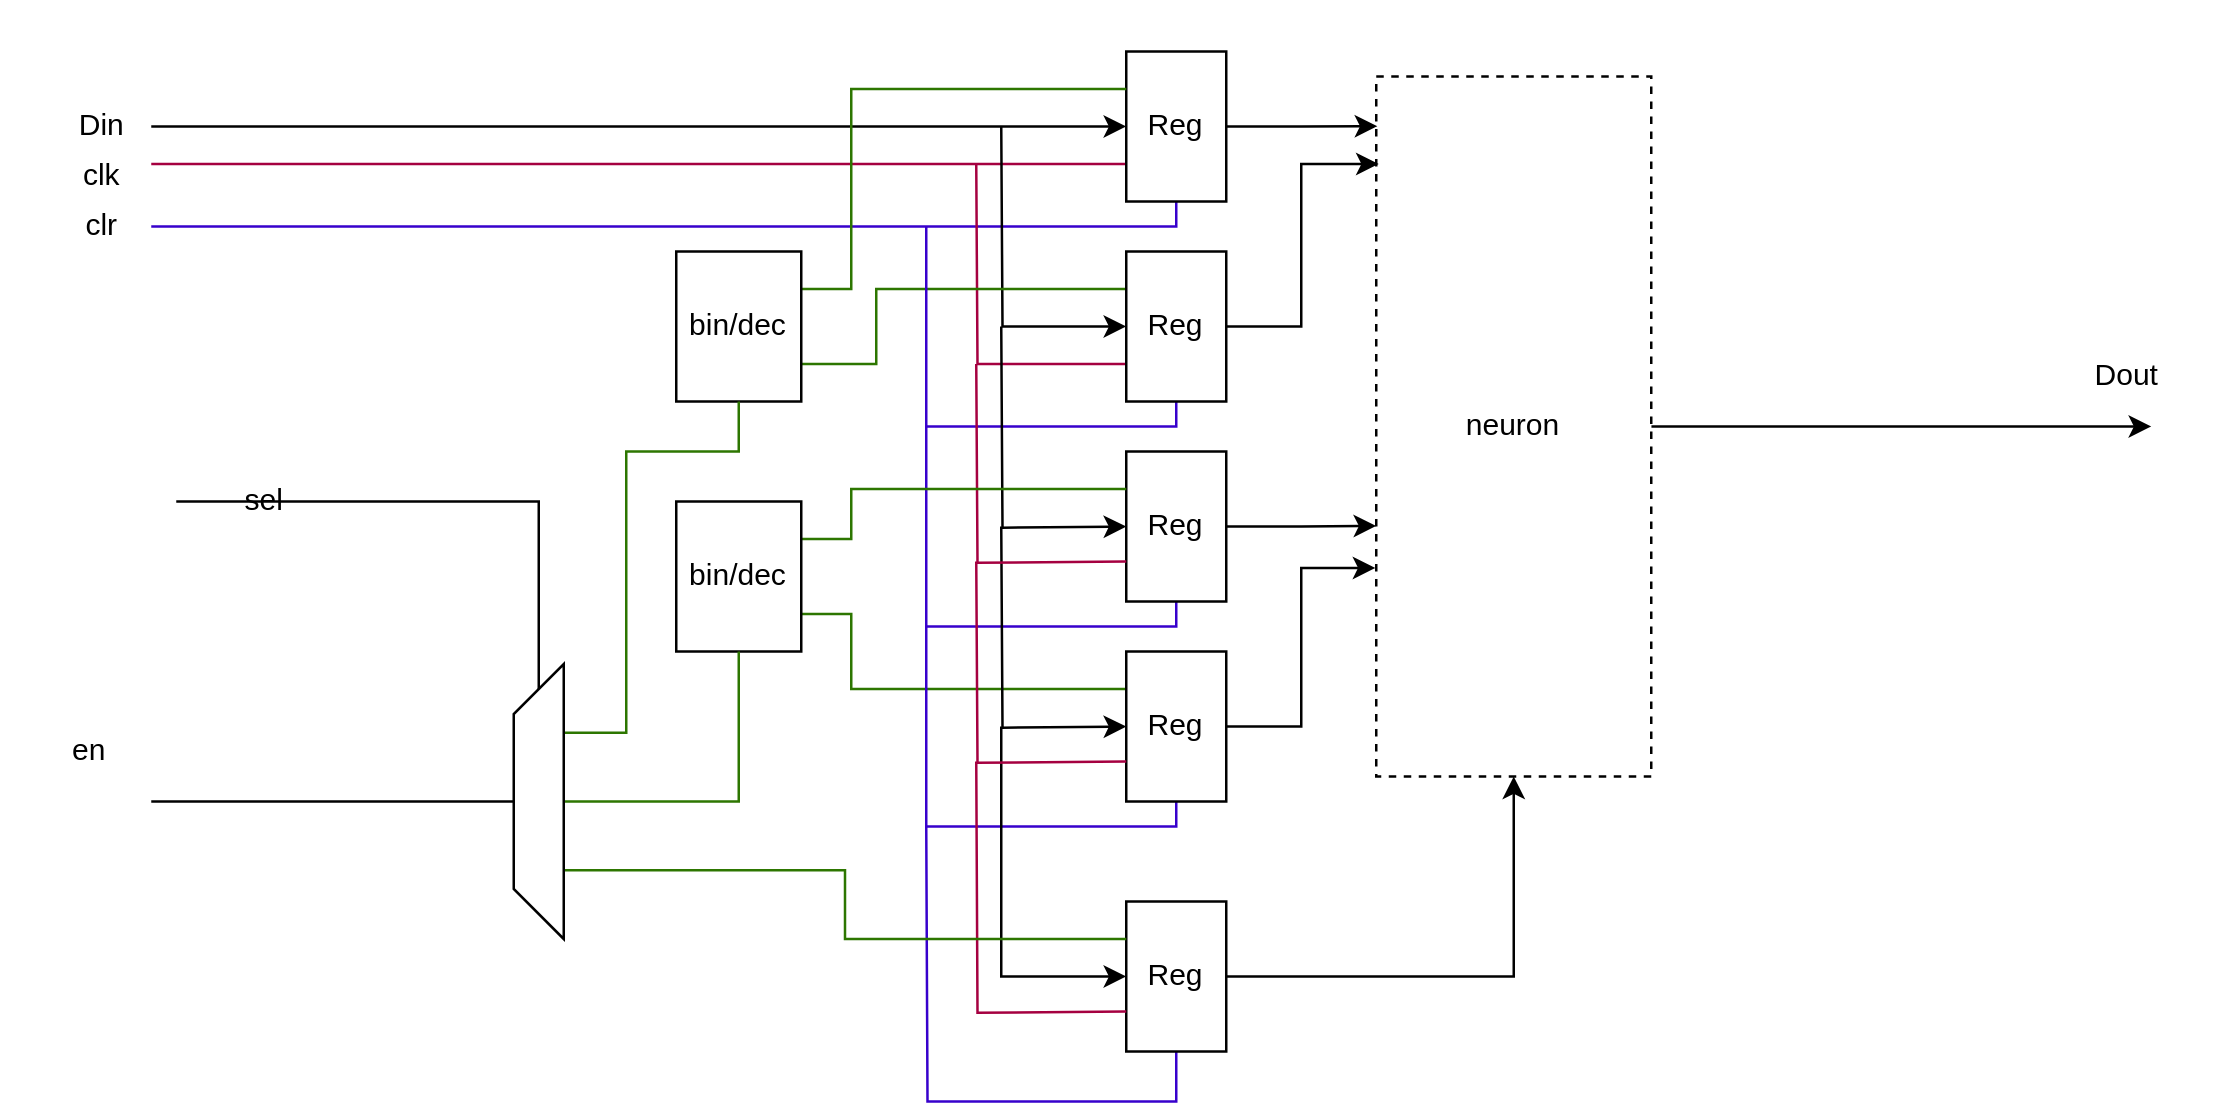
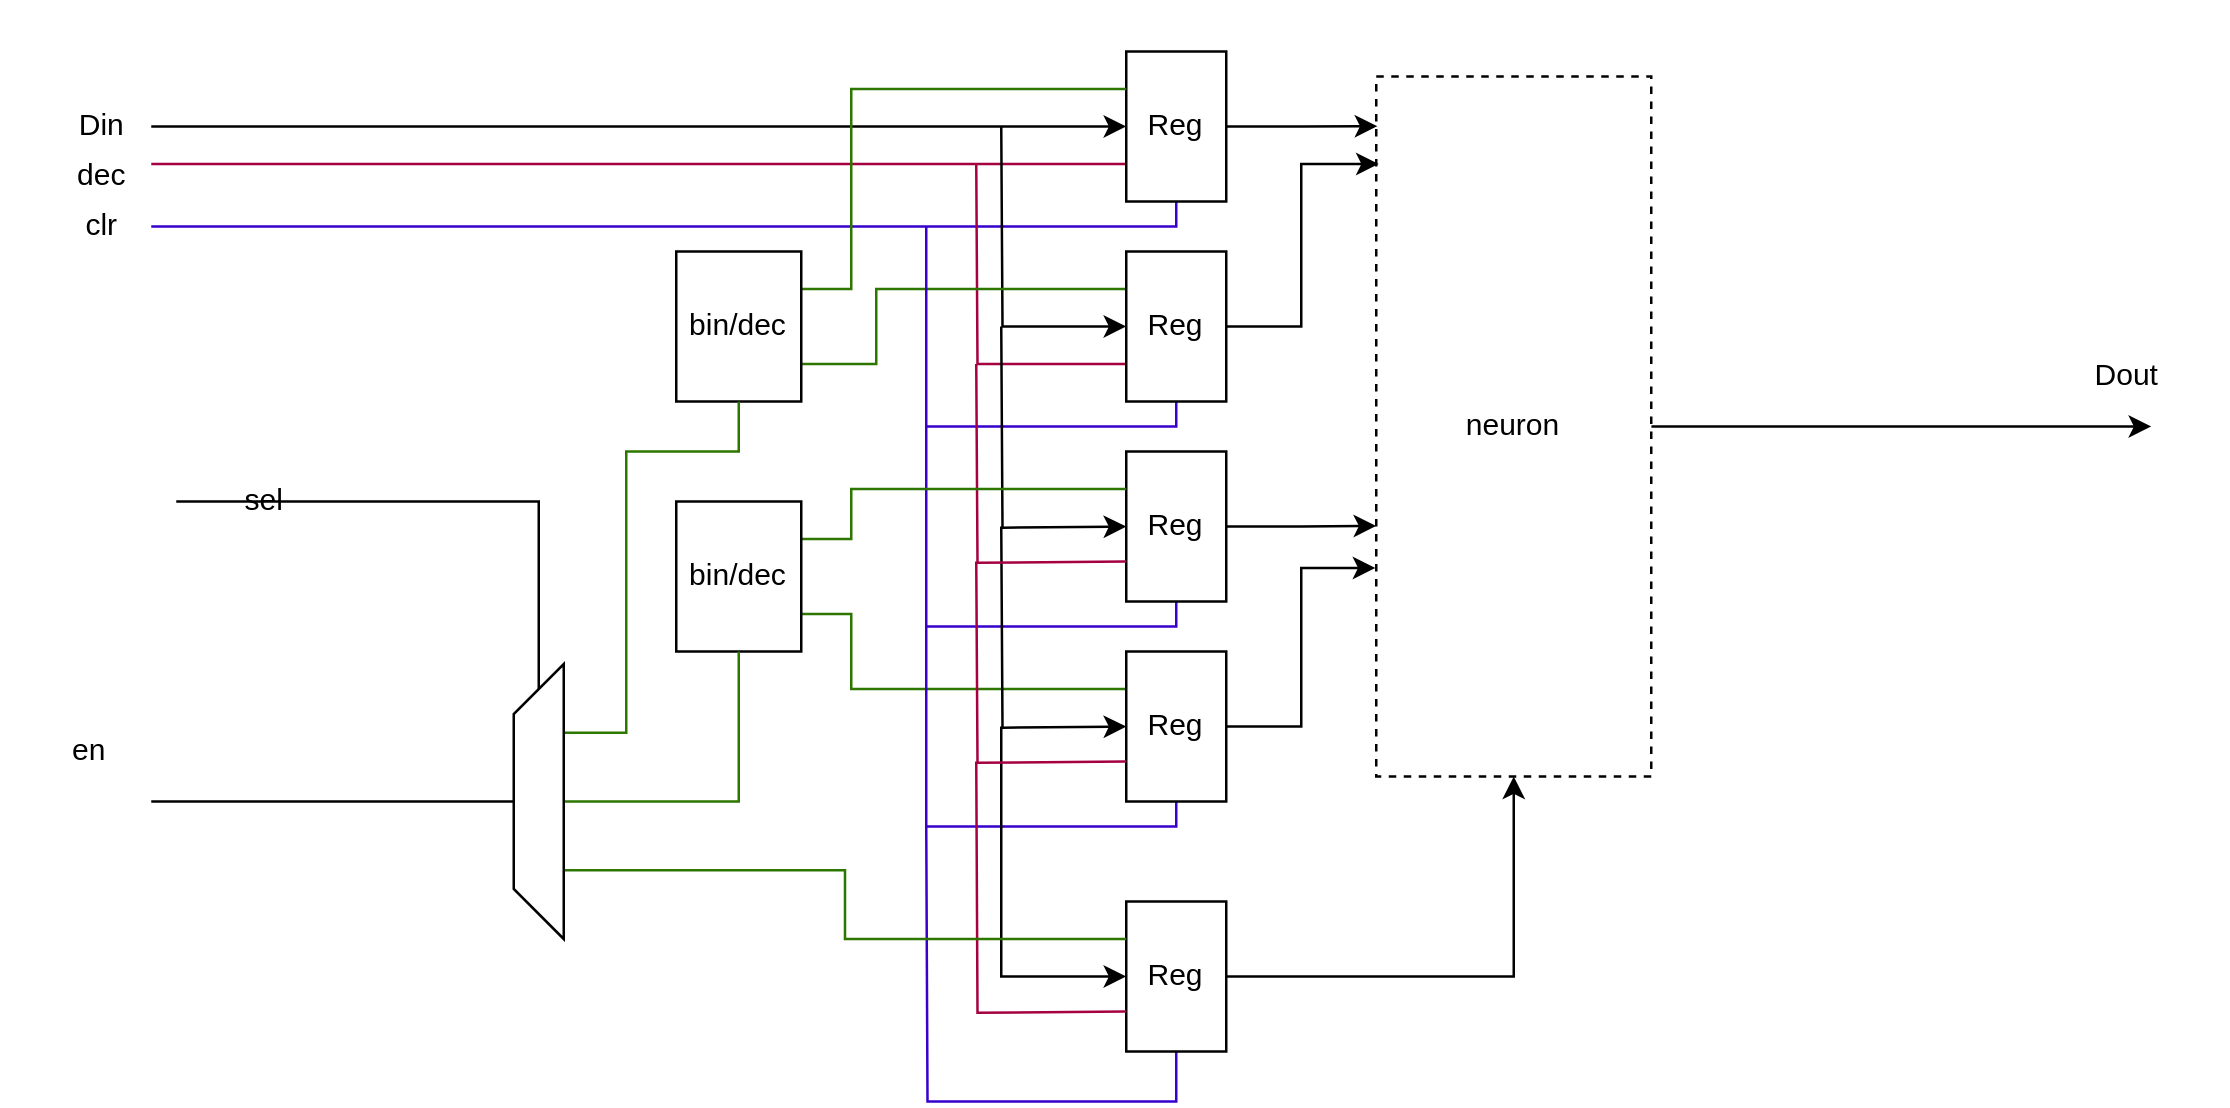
(103, 176) -> (103, 176)
